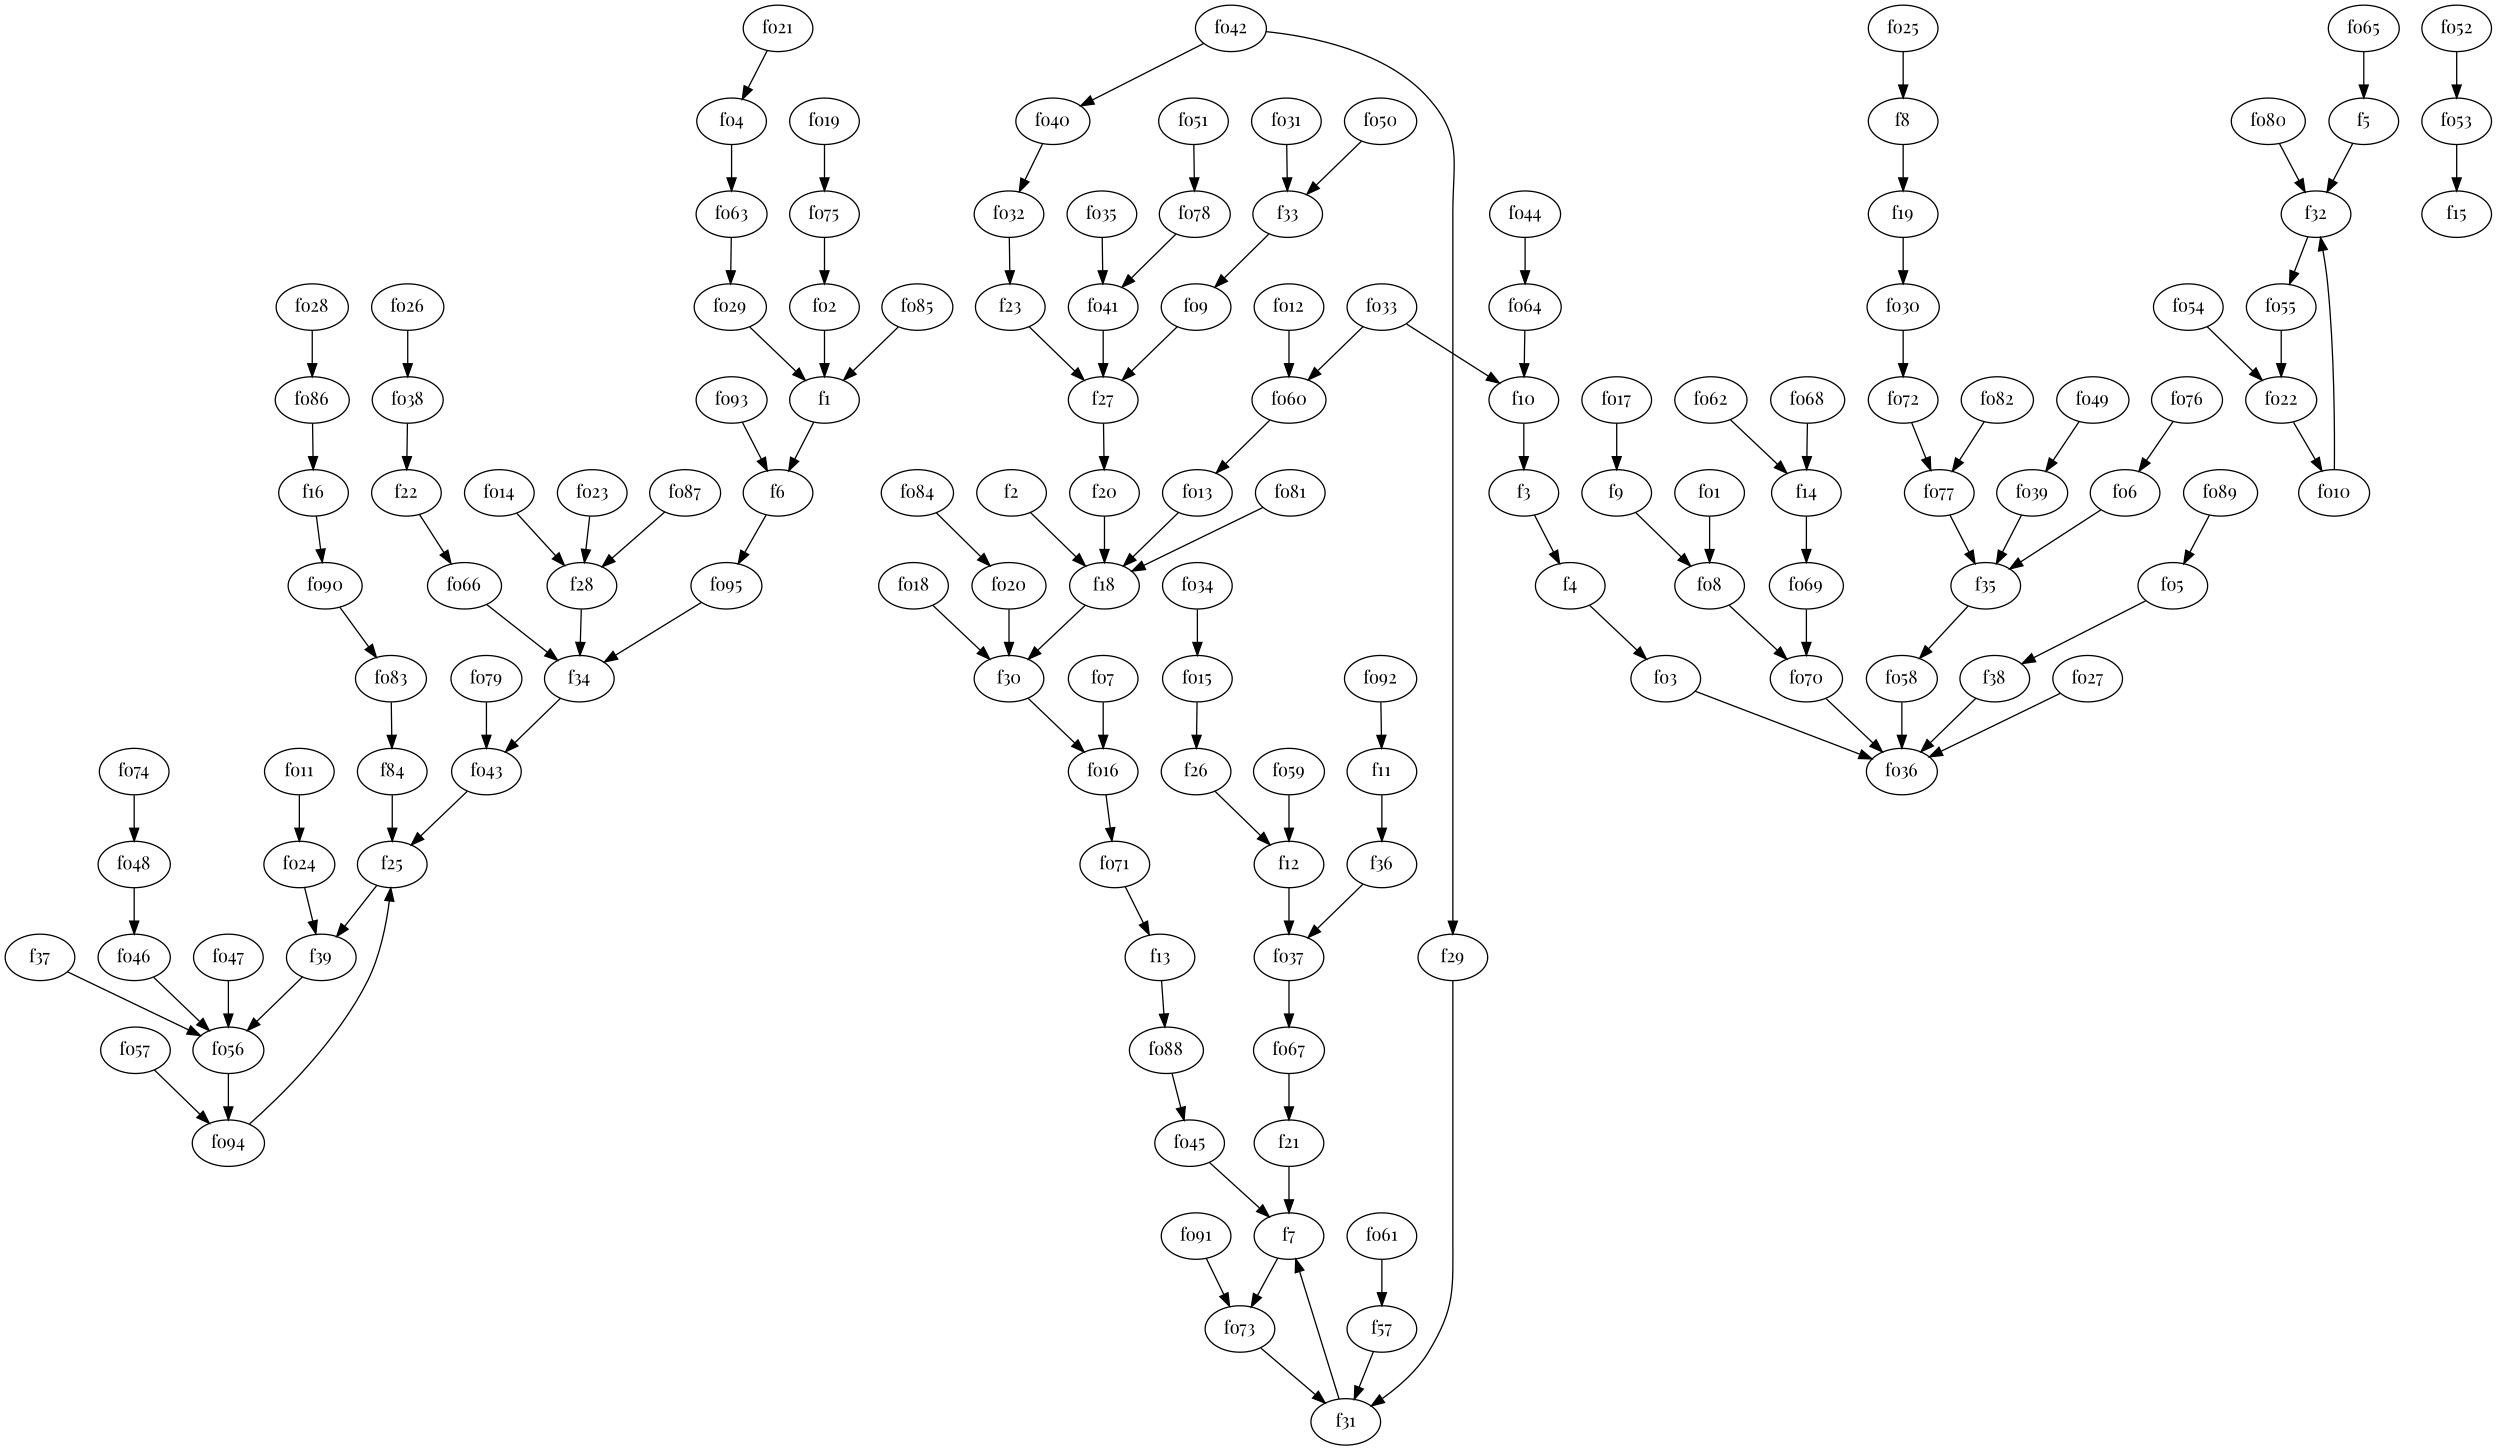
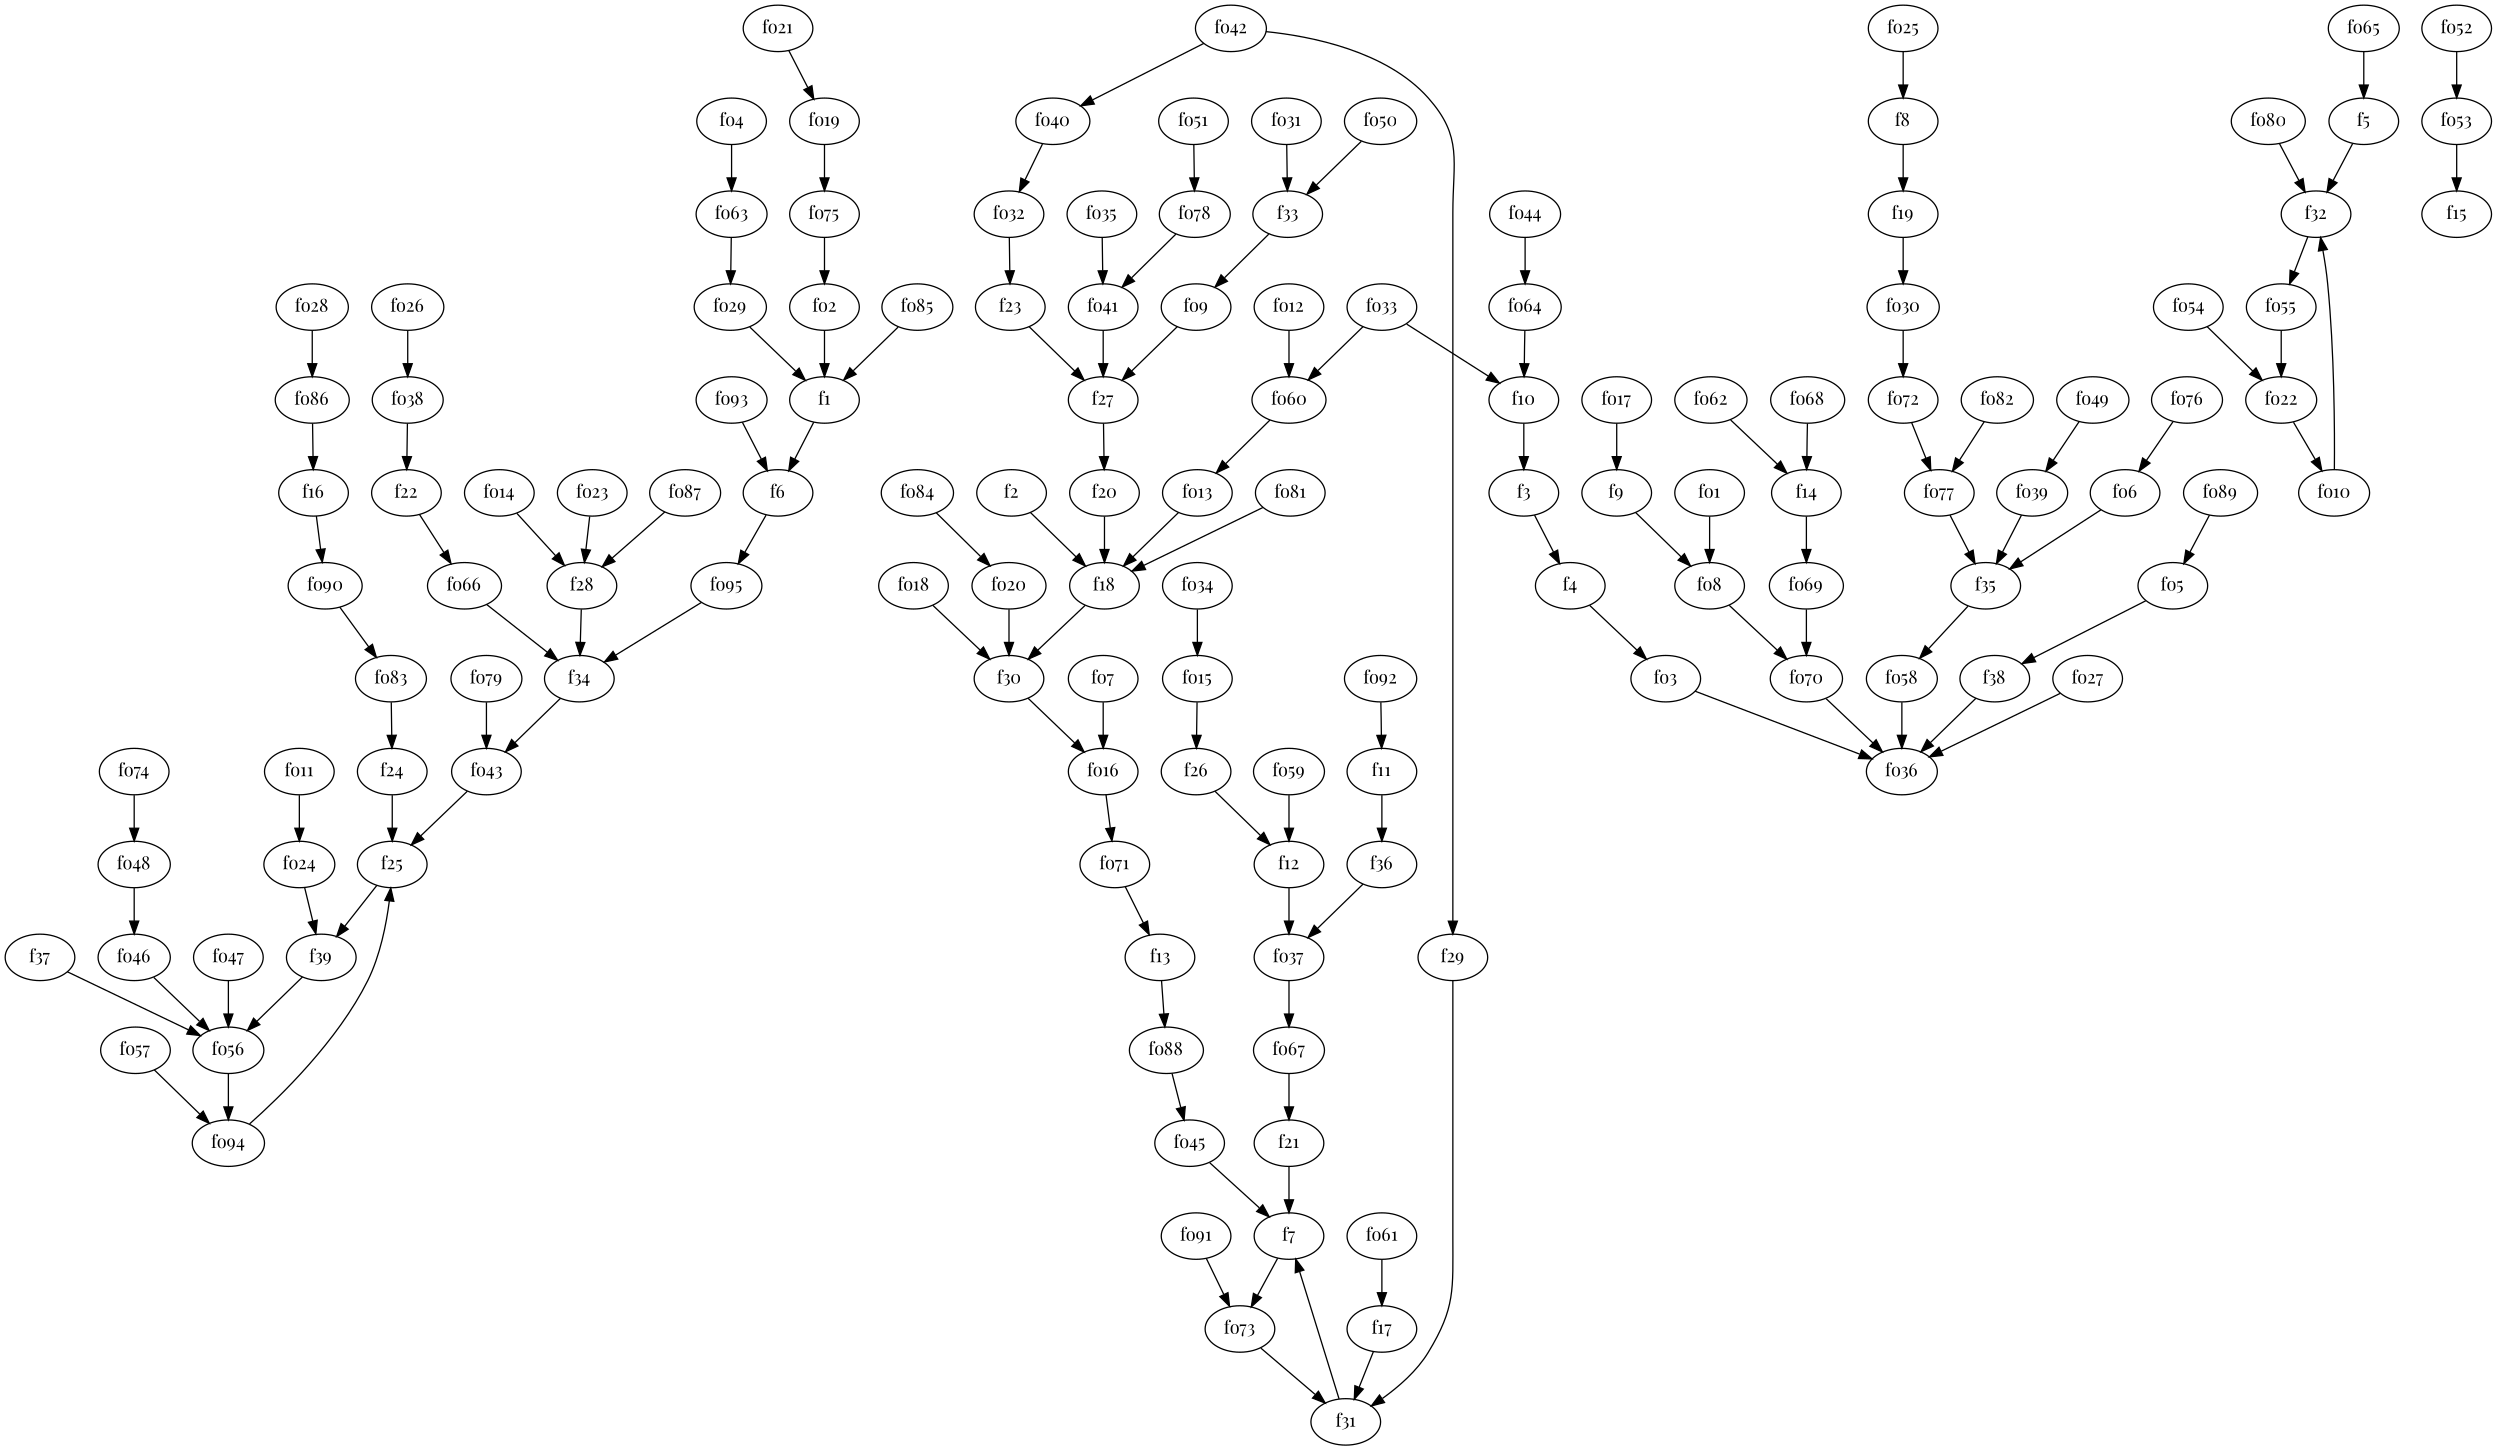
(758, 69) -> (798, 69)
(392, 772) -> (392, 772)
(1382, 1329) -> (1382, 1329)
